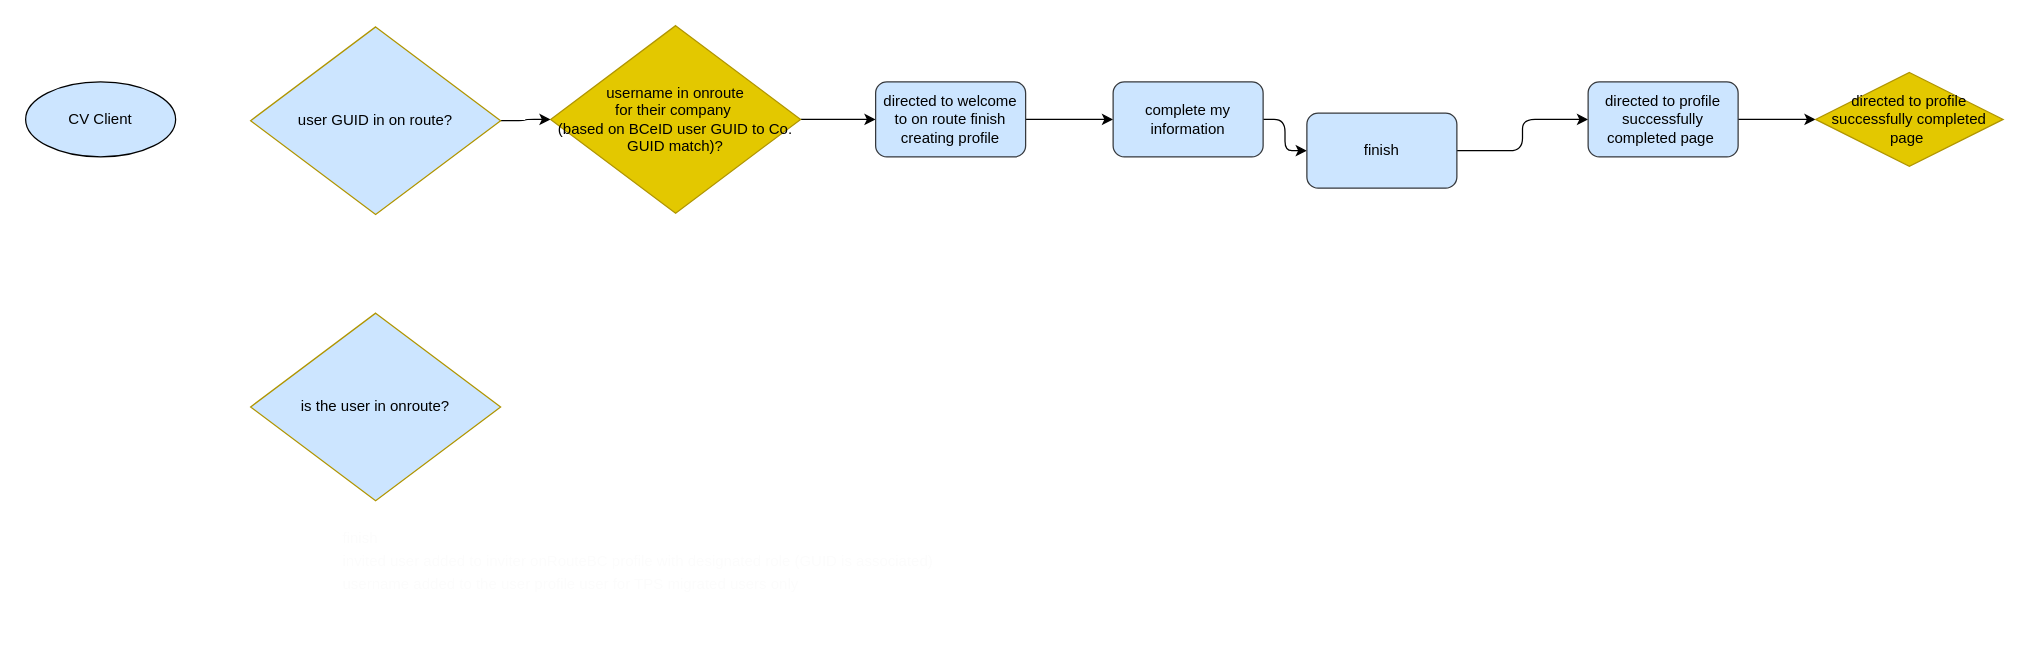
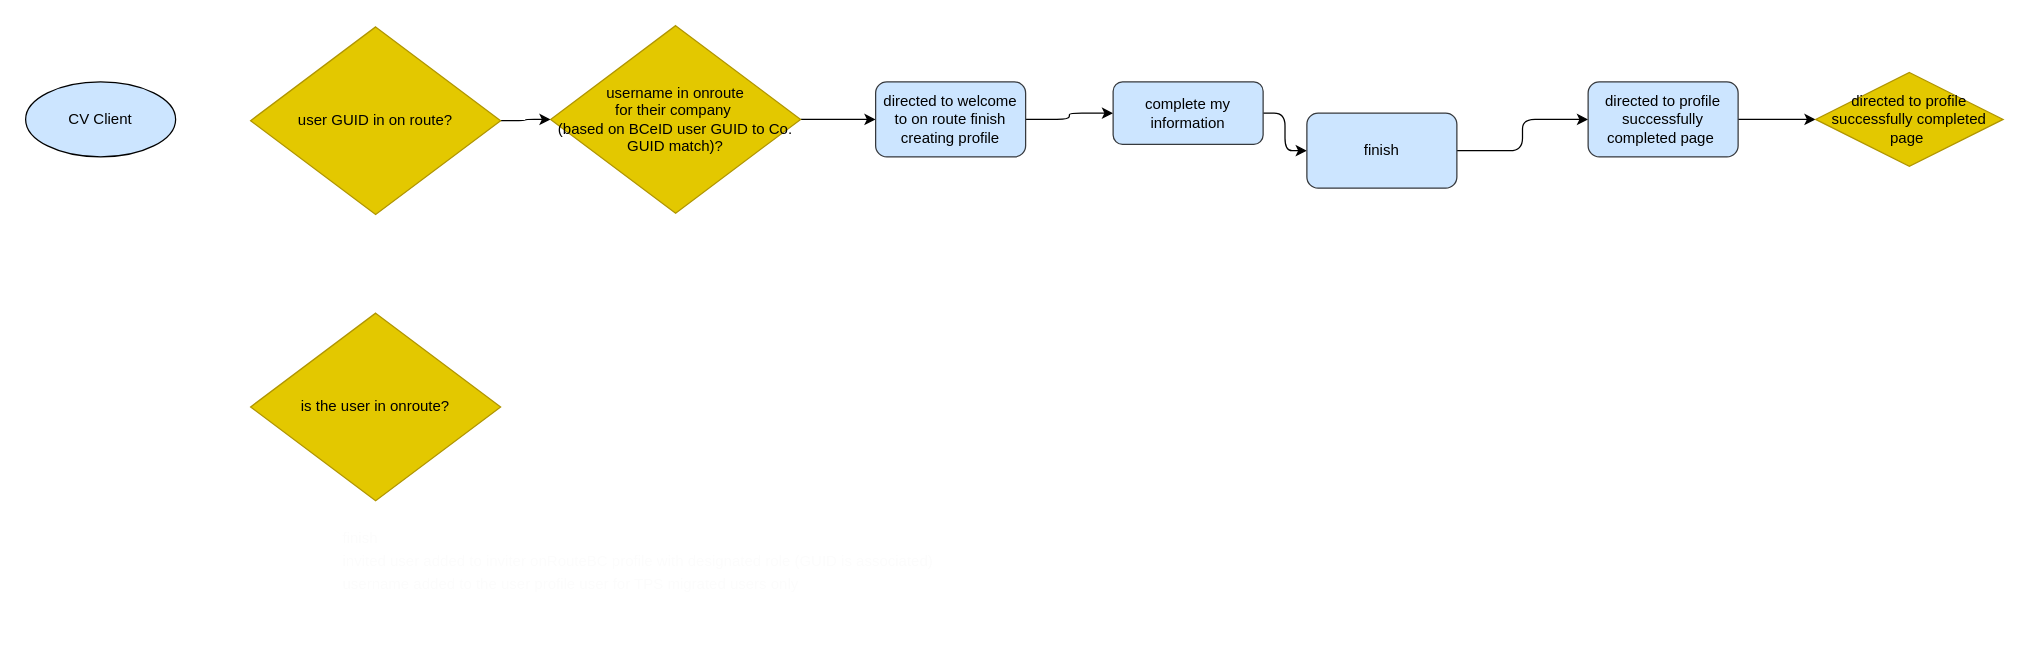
(1188, 119) -> (1188, 113)
(376, 121) -> (376, 121)
(376, 407) -> (376, 407)
